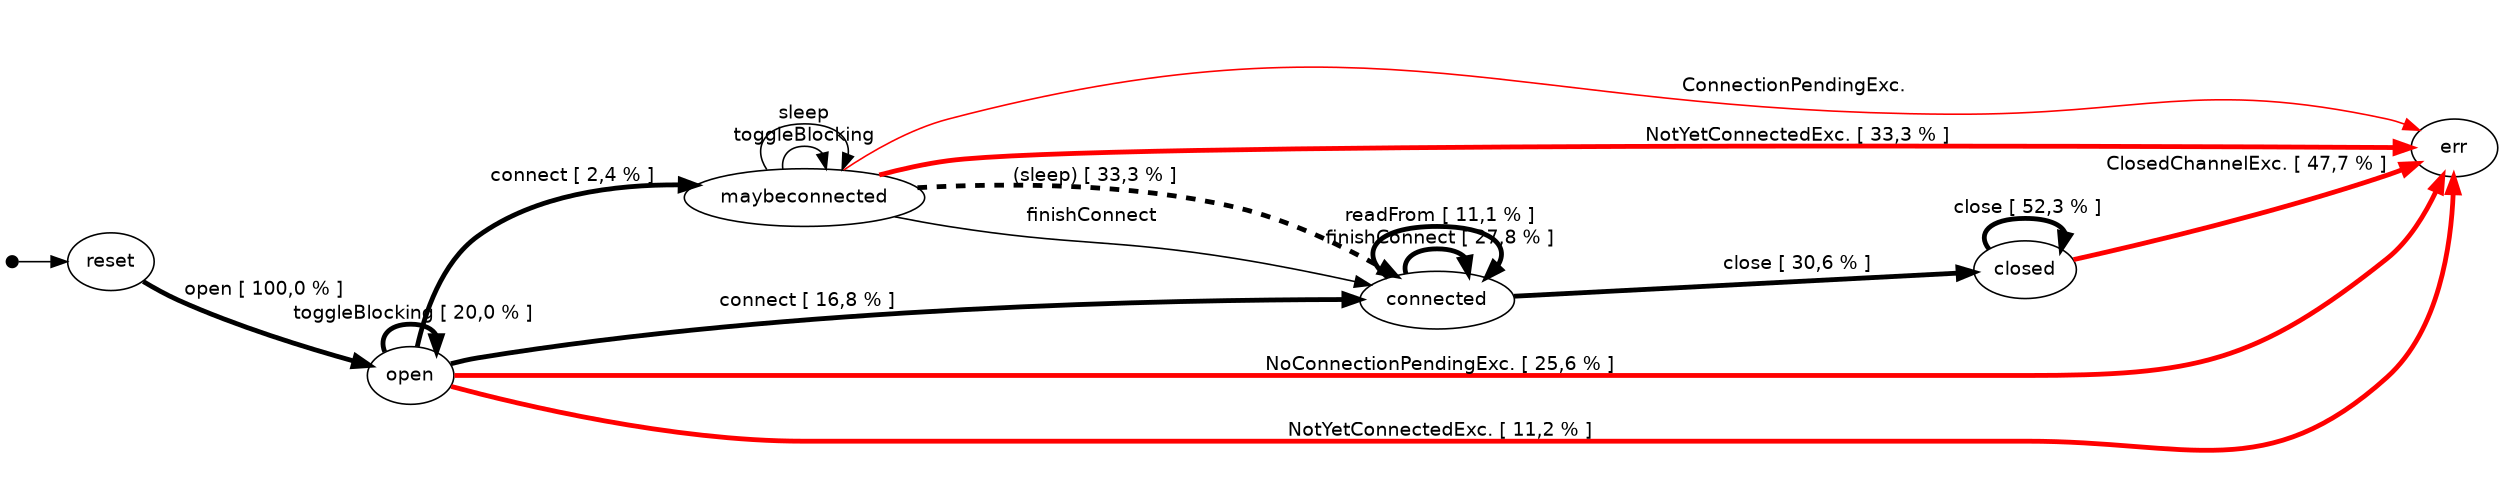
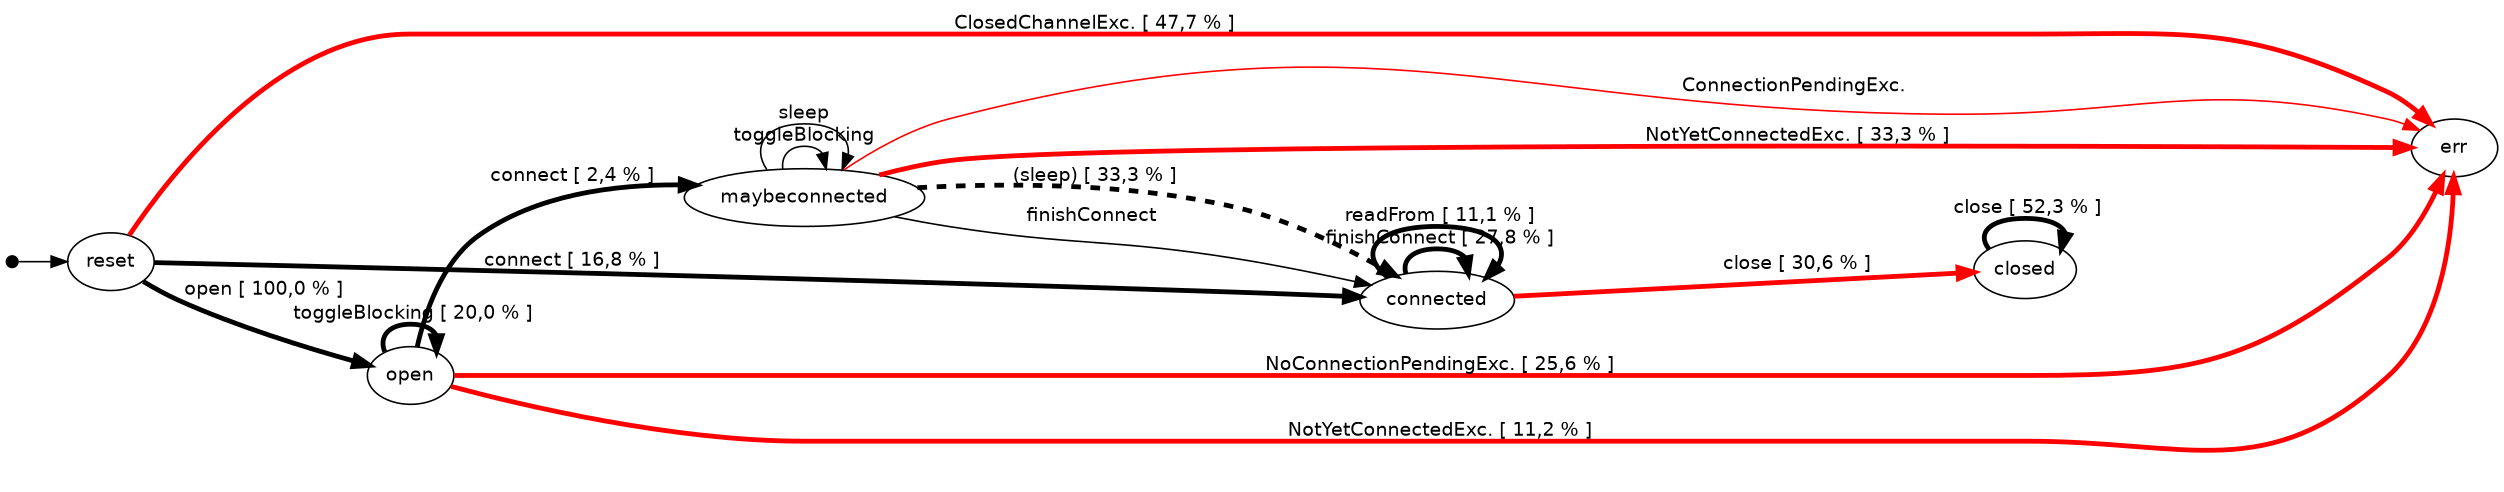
(2239, 219) -> (1243, 34)
(1736, 285) -> (1736, 285)
(896, 314) -> (749, 278)
